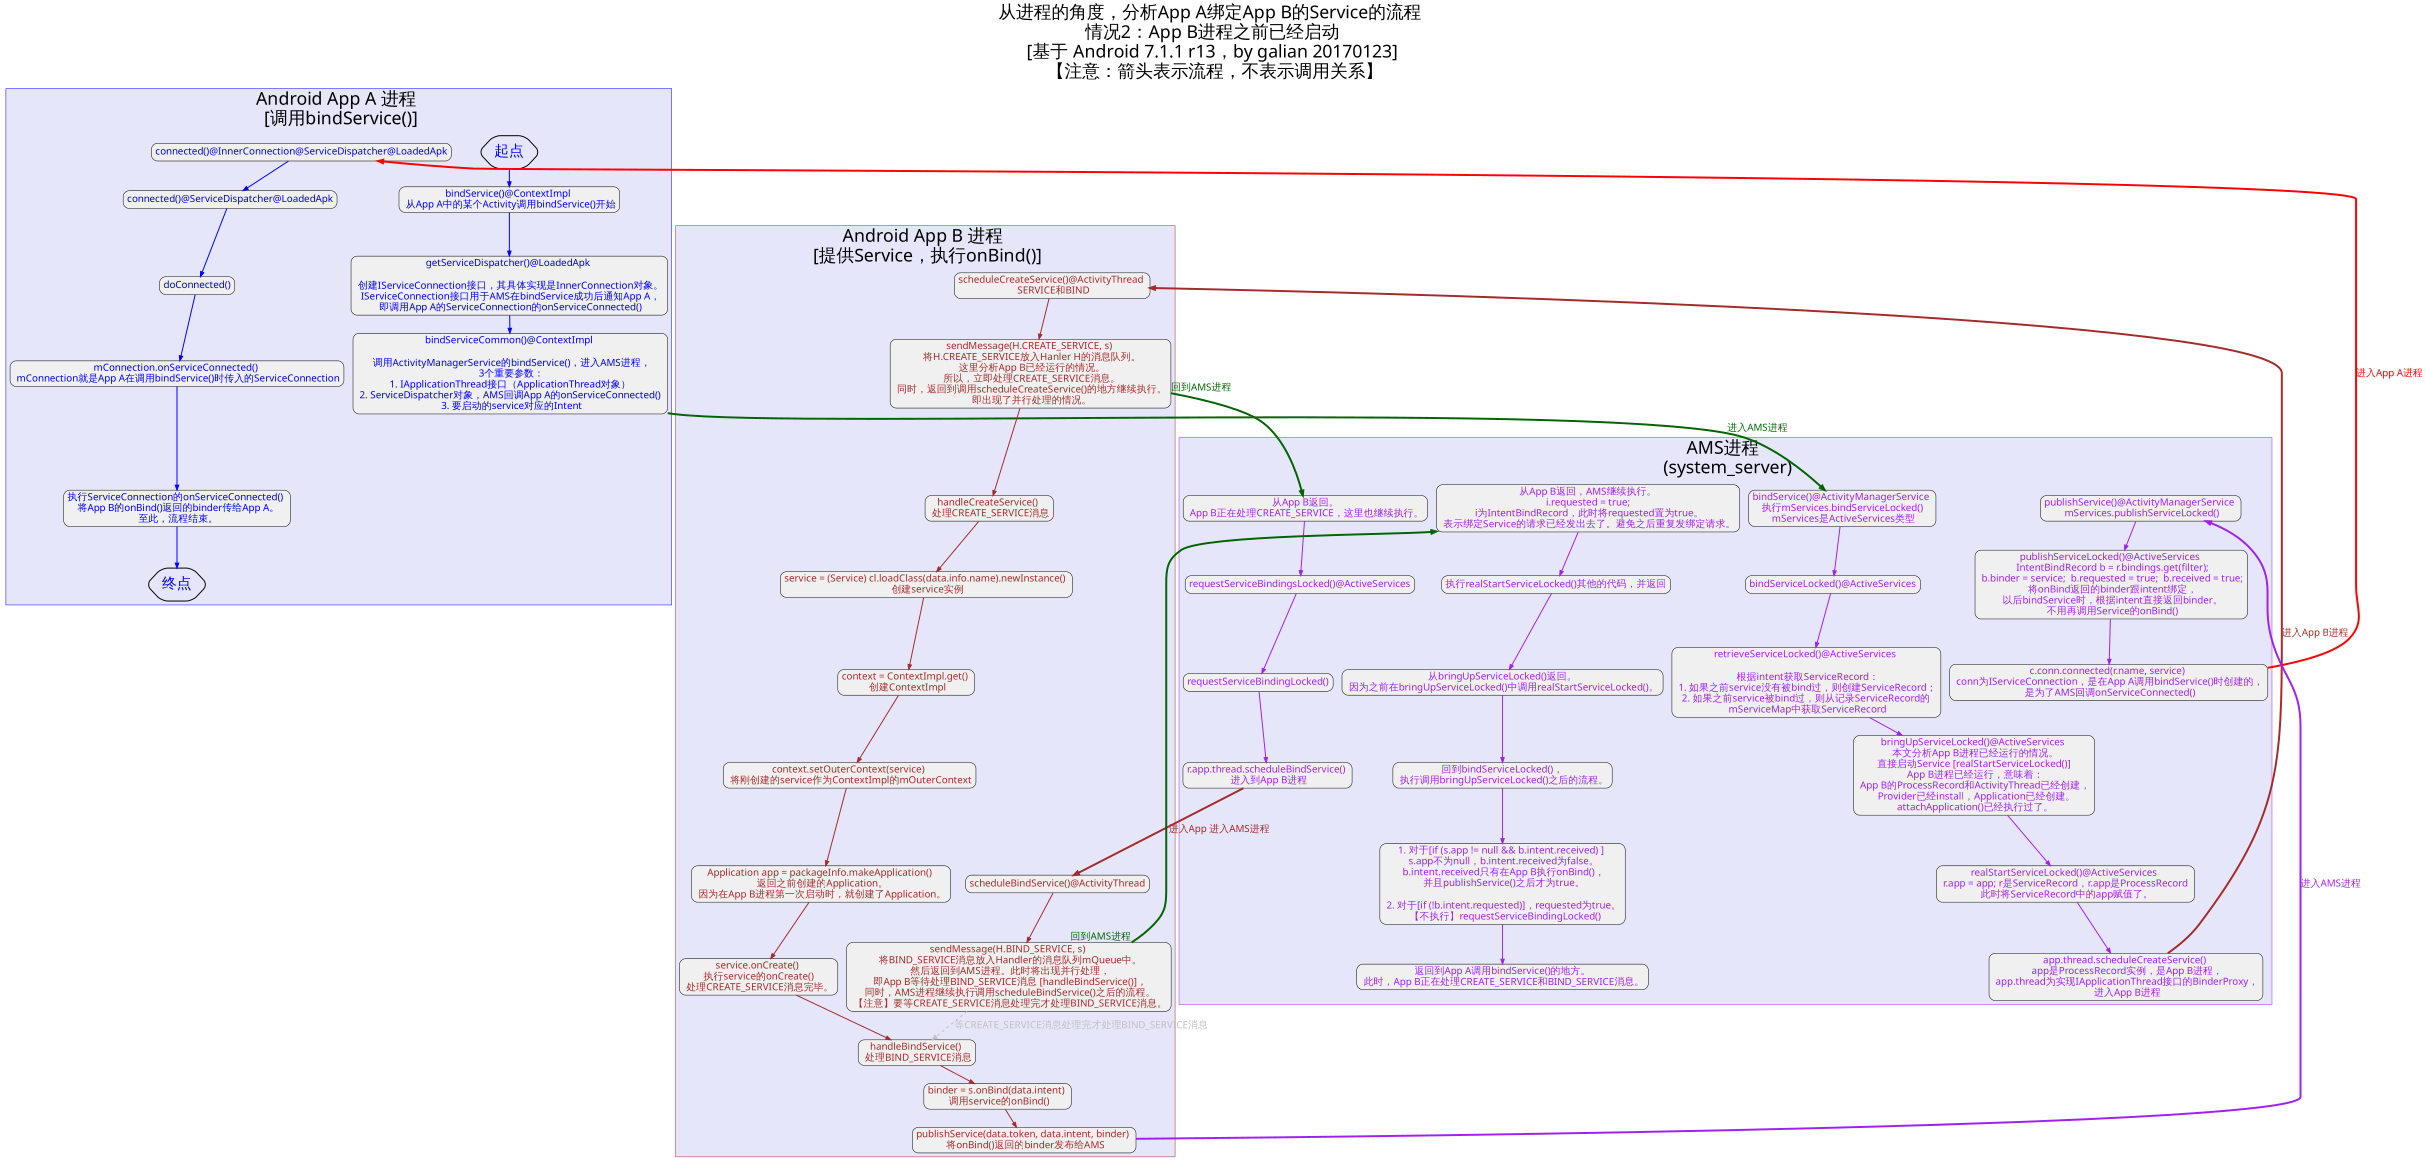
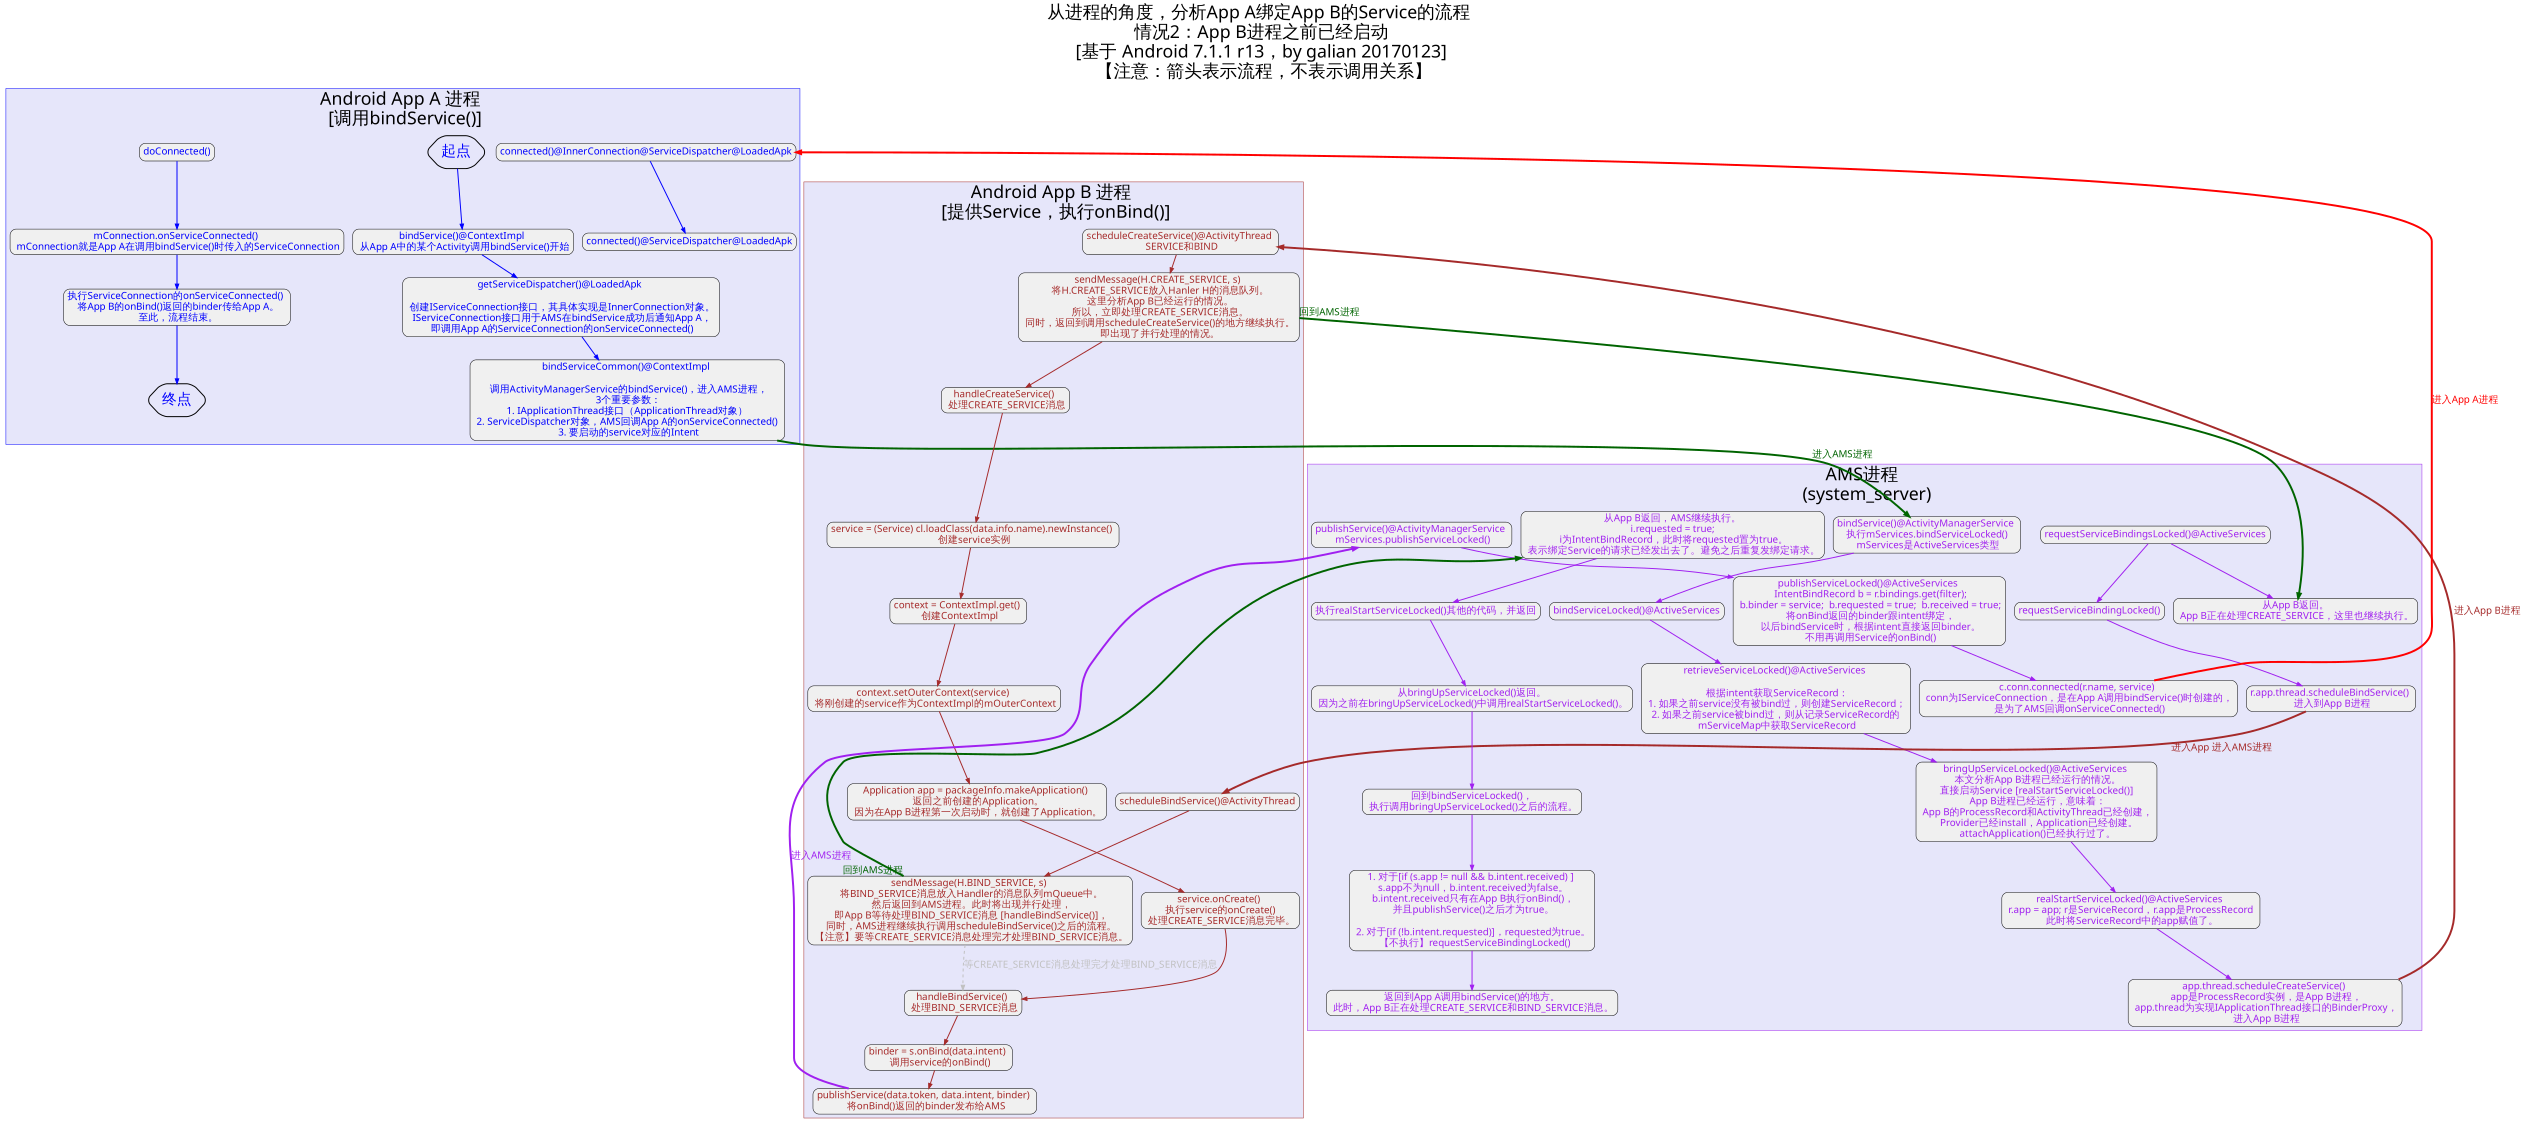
(215, 240) -> none
(1303, 546) -> (2220, 570)
